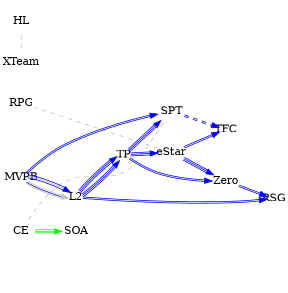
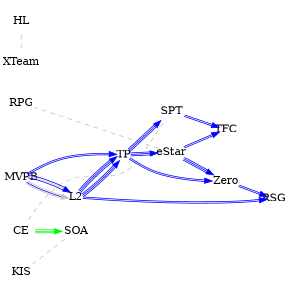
(198, 120) -> (198, 120)
(84, 136) -> (66, 158)
none -> (21, 272)
